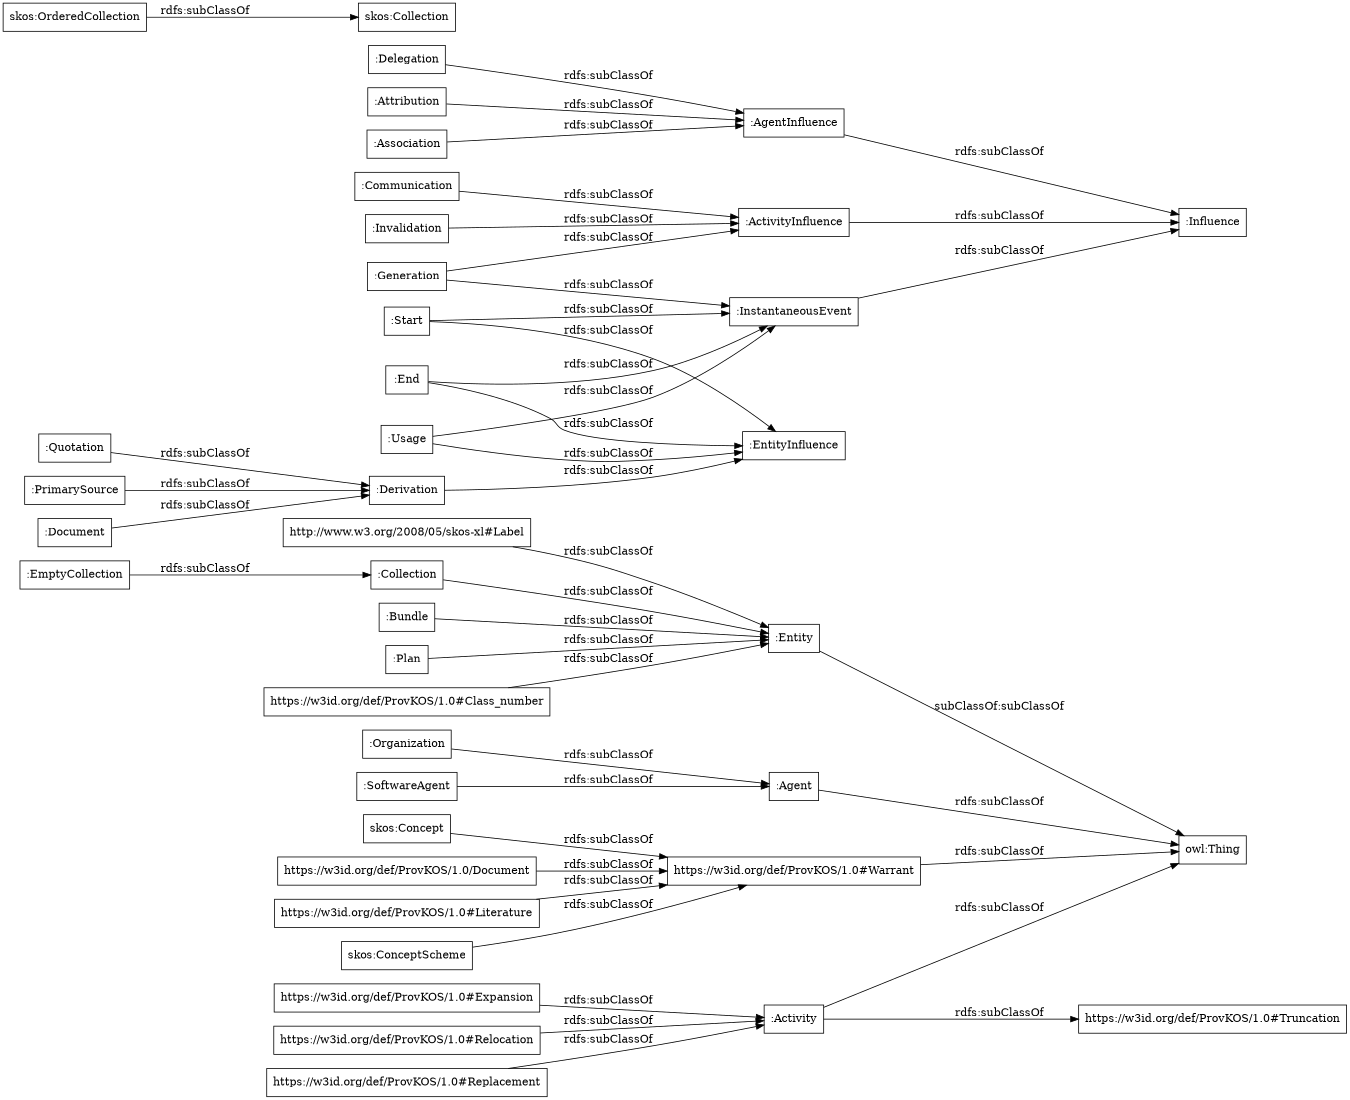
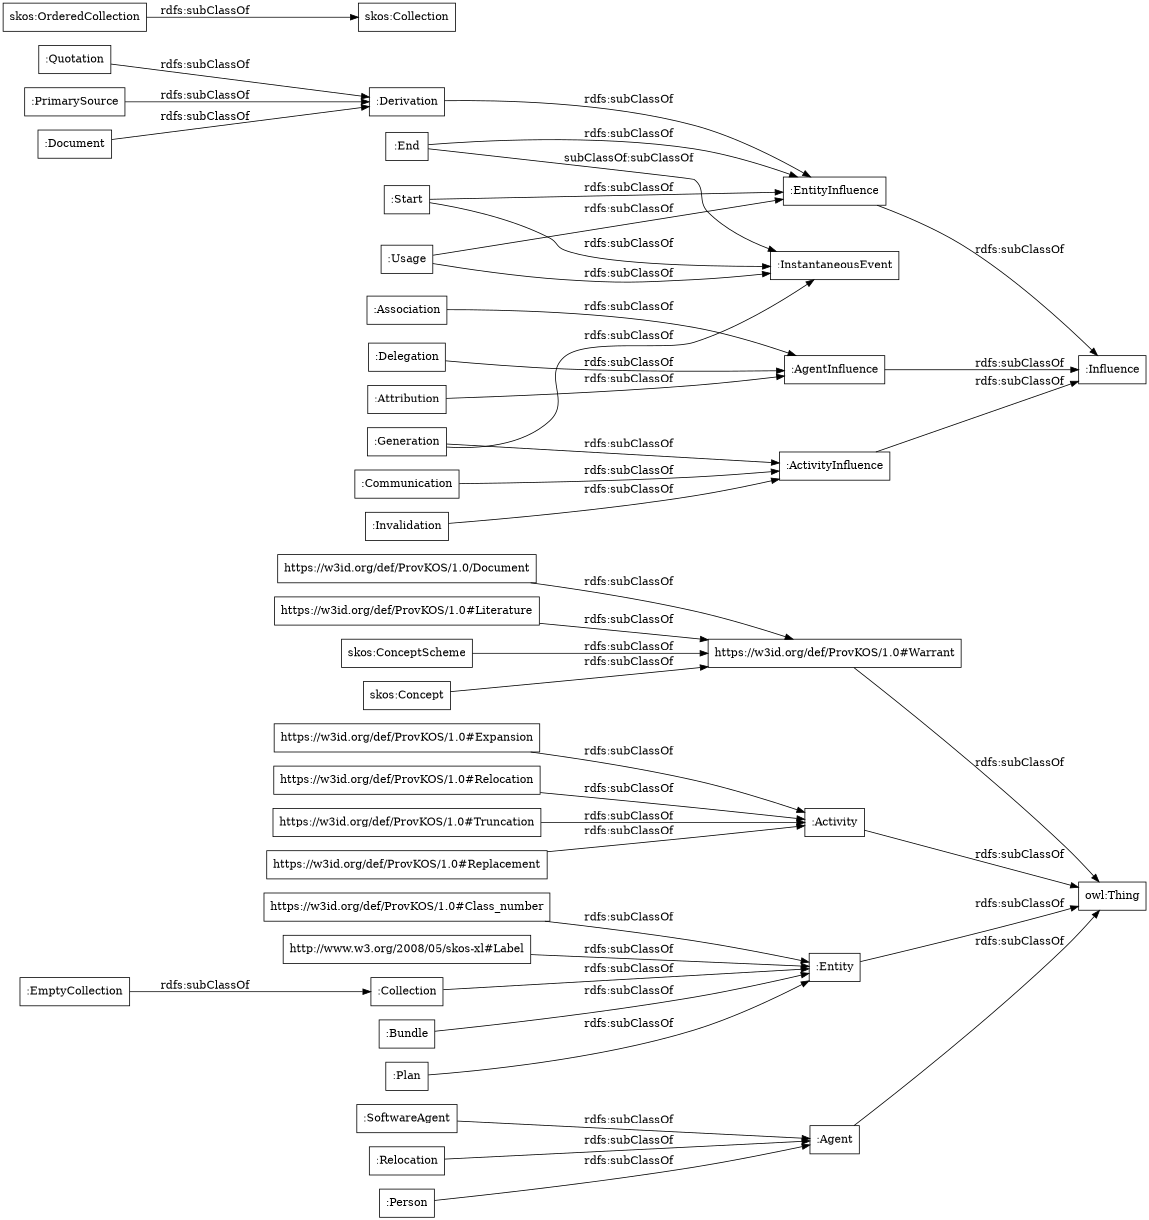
(1015, 265) -> (992, 265)
(609, 365) -> (629, 159)
(1000, 707) -> (1020, 904)
(407, 744) -> (407, 1161)
(947, 1019) -> (669, 822)
none -> (407, 1203)
